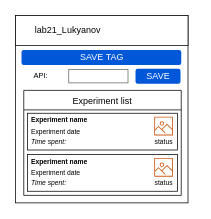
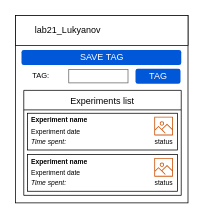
(41, 75) -> (41, 75)
(158, 76) -> (158, 76)
(102, 101) -> (102, 101)
